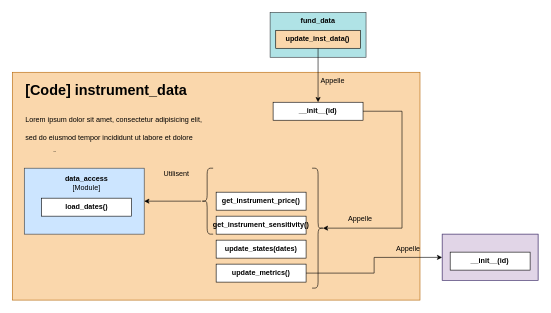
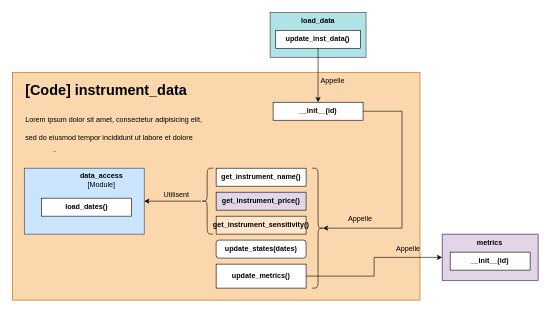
(318, 21) -> (318, 21)
(318, 39) -> (318, 39)
(177, 174) -> (177, 195)
none -> (261, 177)
(87, 183) -> (102, 180)
(261, 201) -> (261, 201)
(261, 225) -> (261, 225)
none -> (490, 243)
(261, 249) -> (261, 249)
(261, 273) -> (261, 276)
